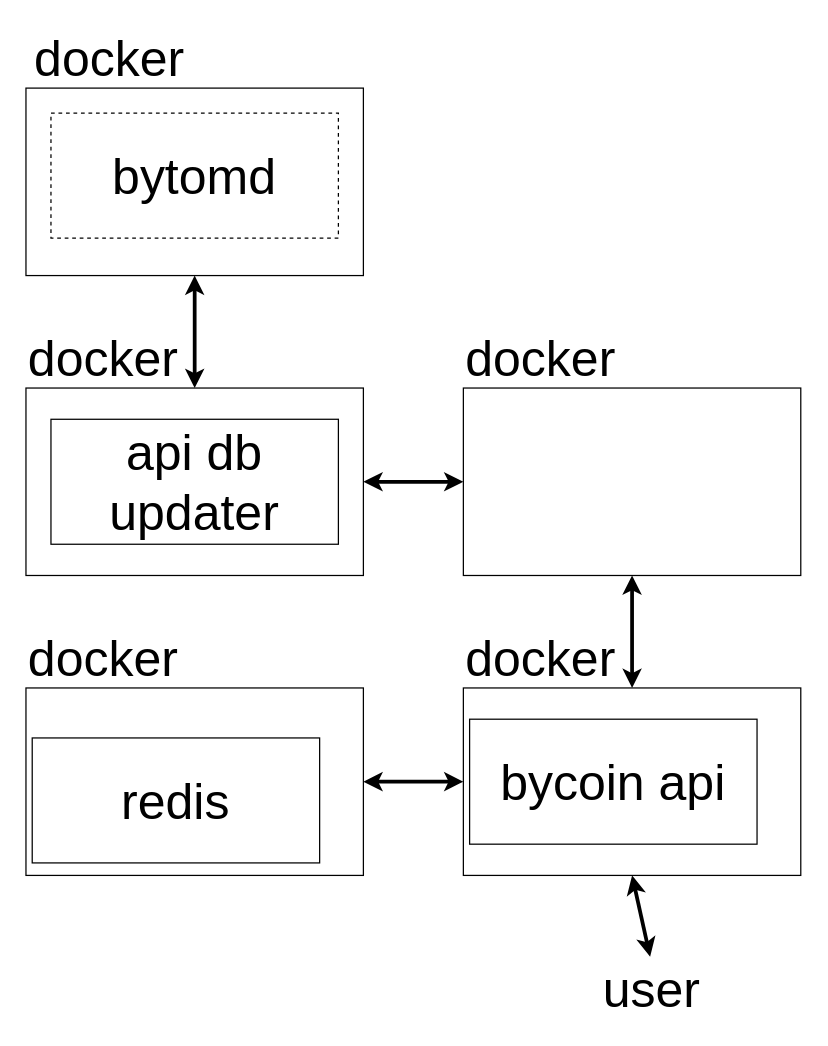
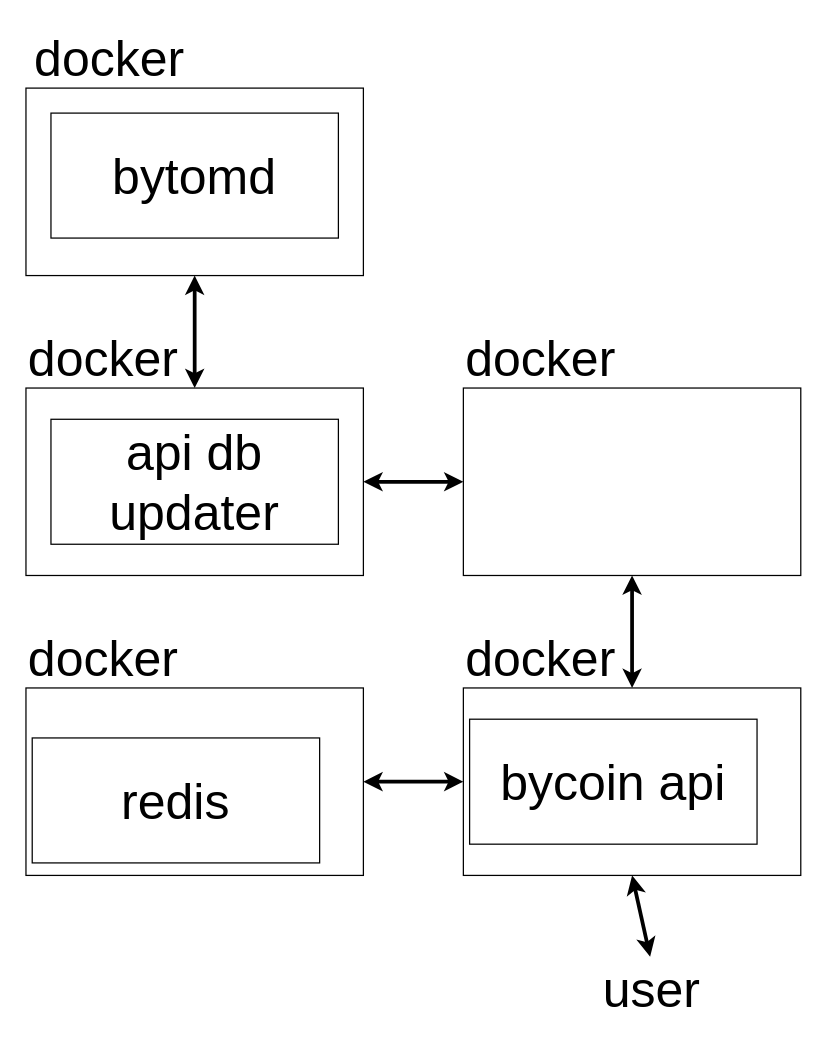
(194, 176) -> (194, 176)
